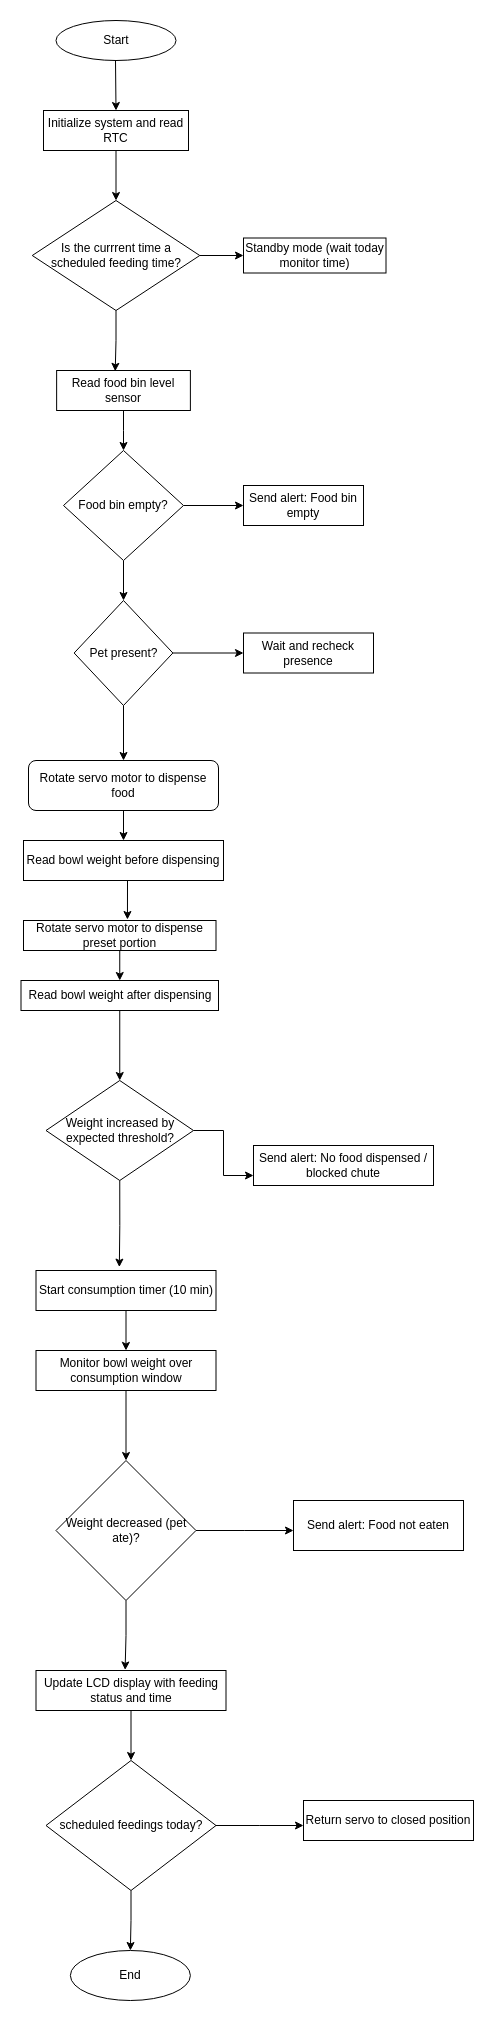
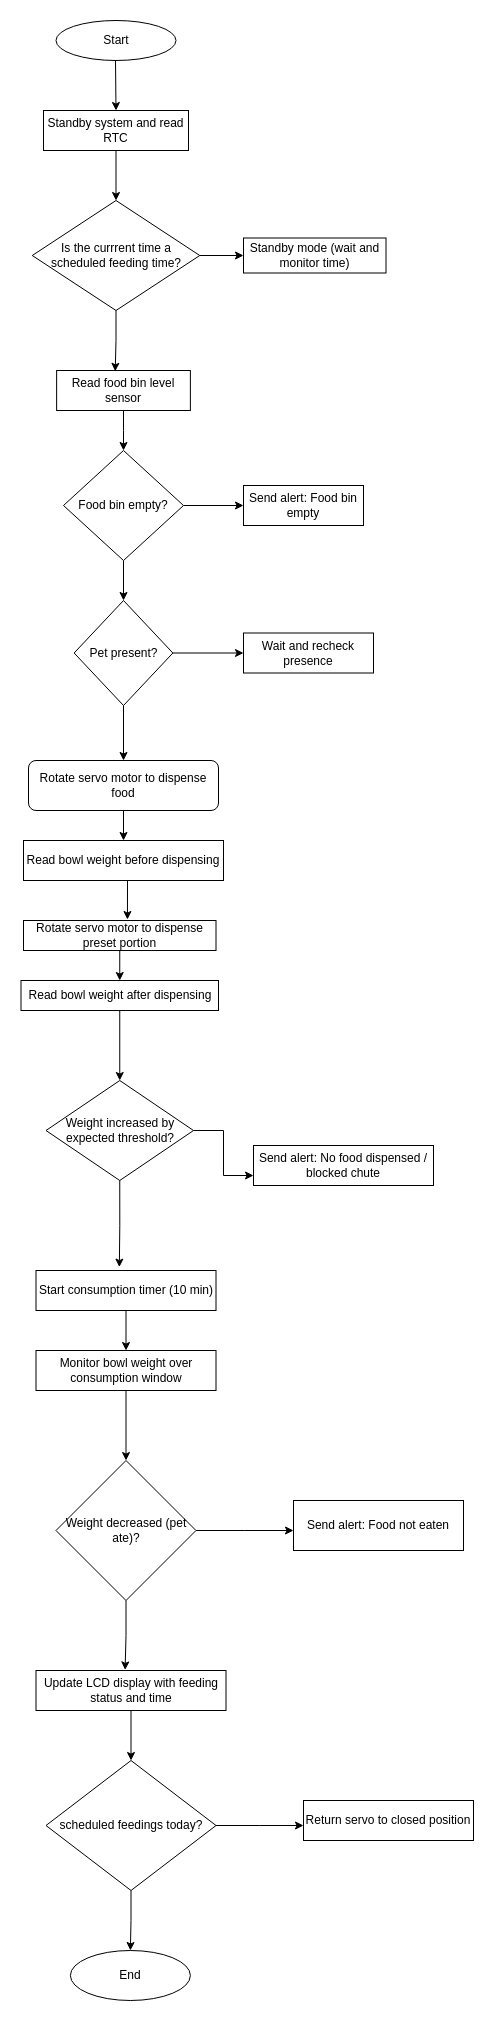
(116, 131) -> (116, 131)
(315, 256) -> (315, 256)
